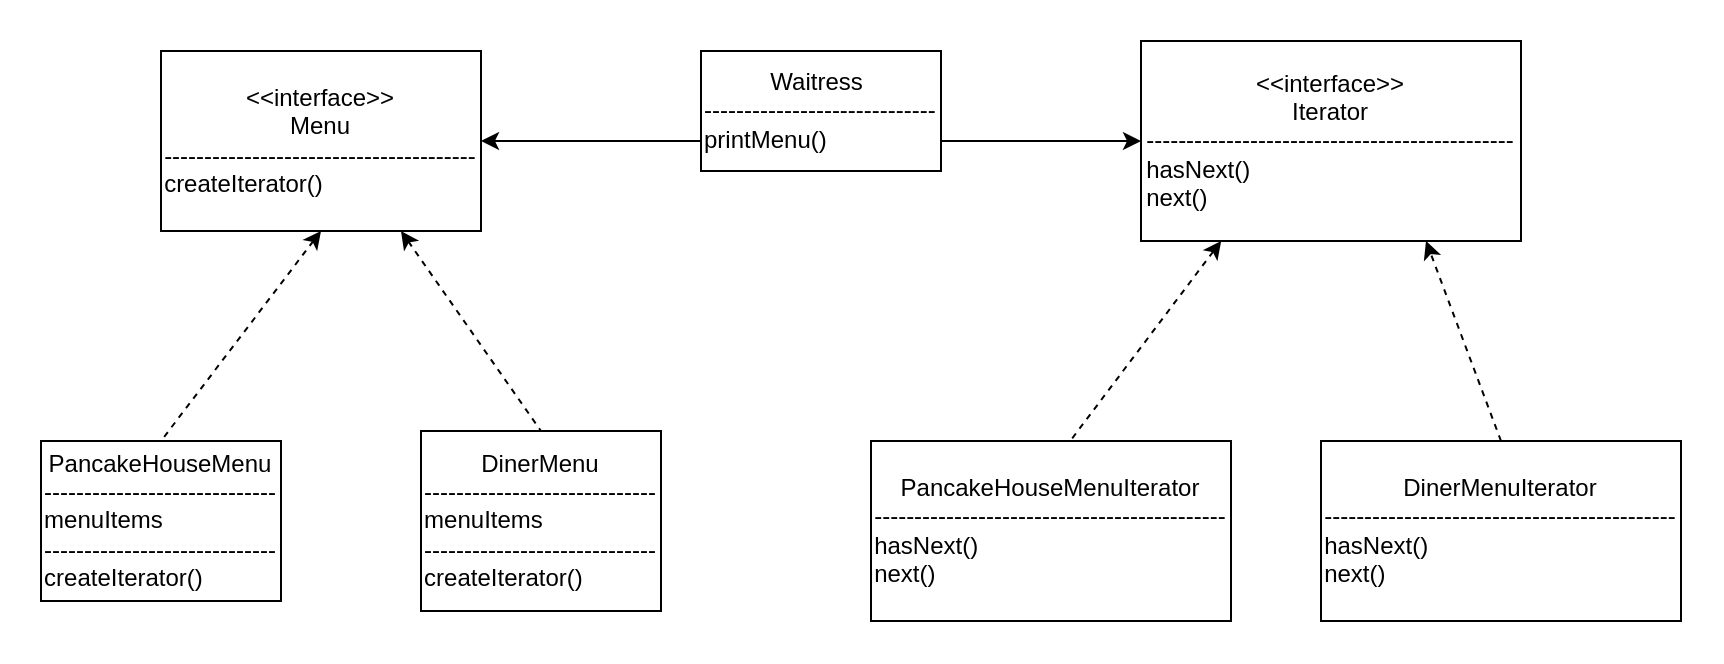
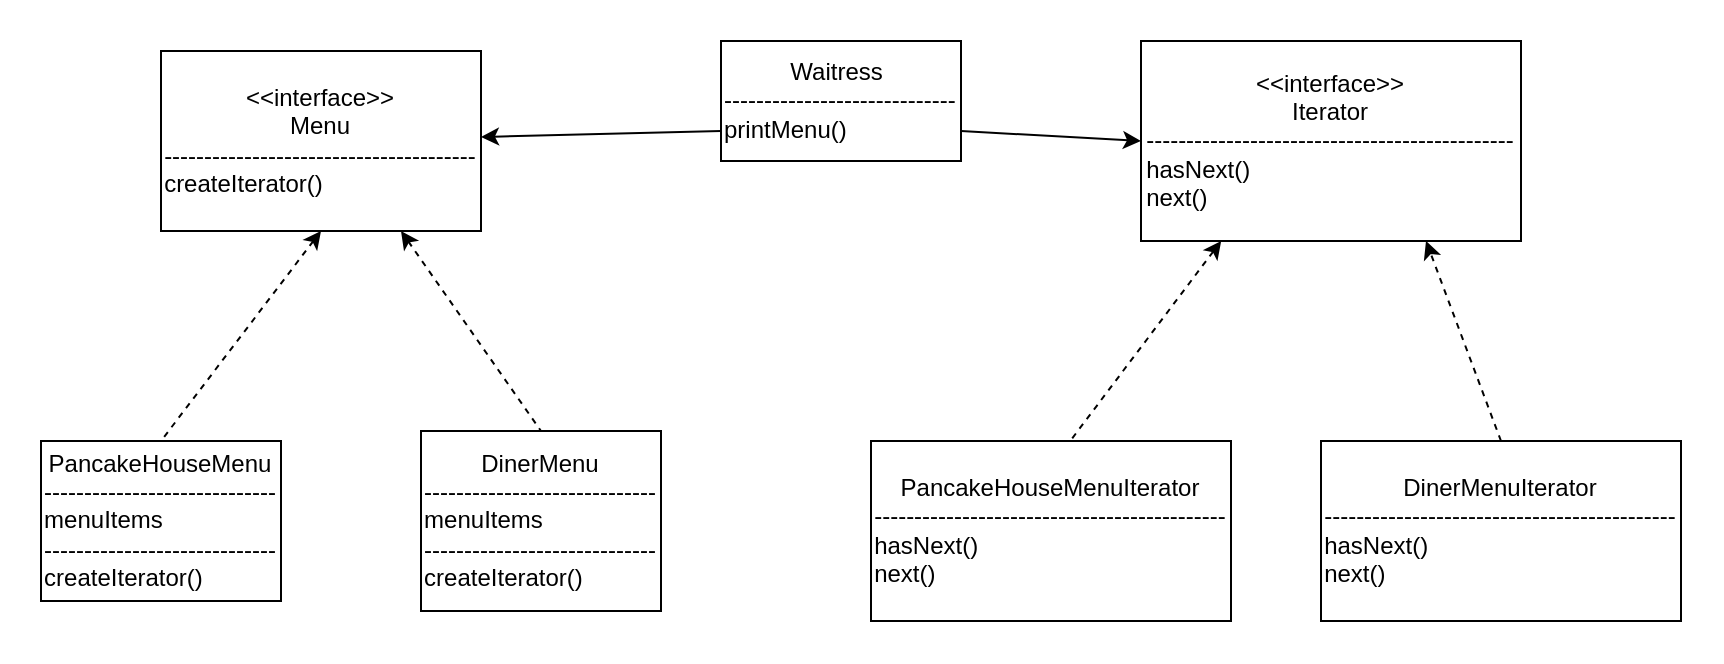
(821, 111) -> (841, 101)
